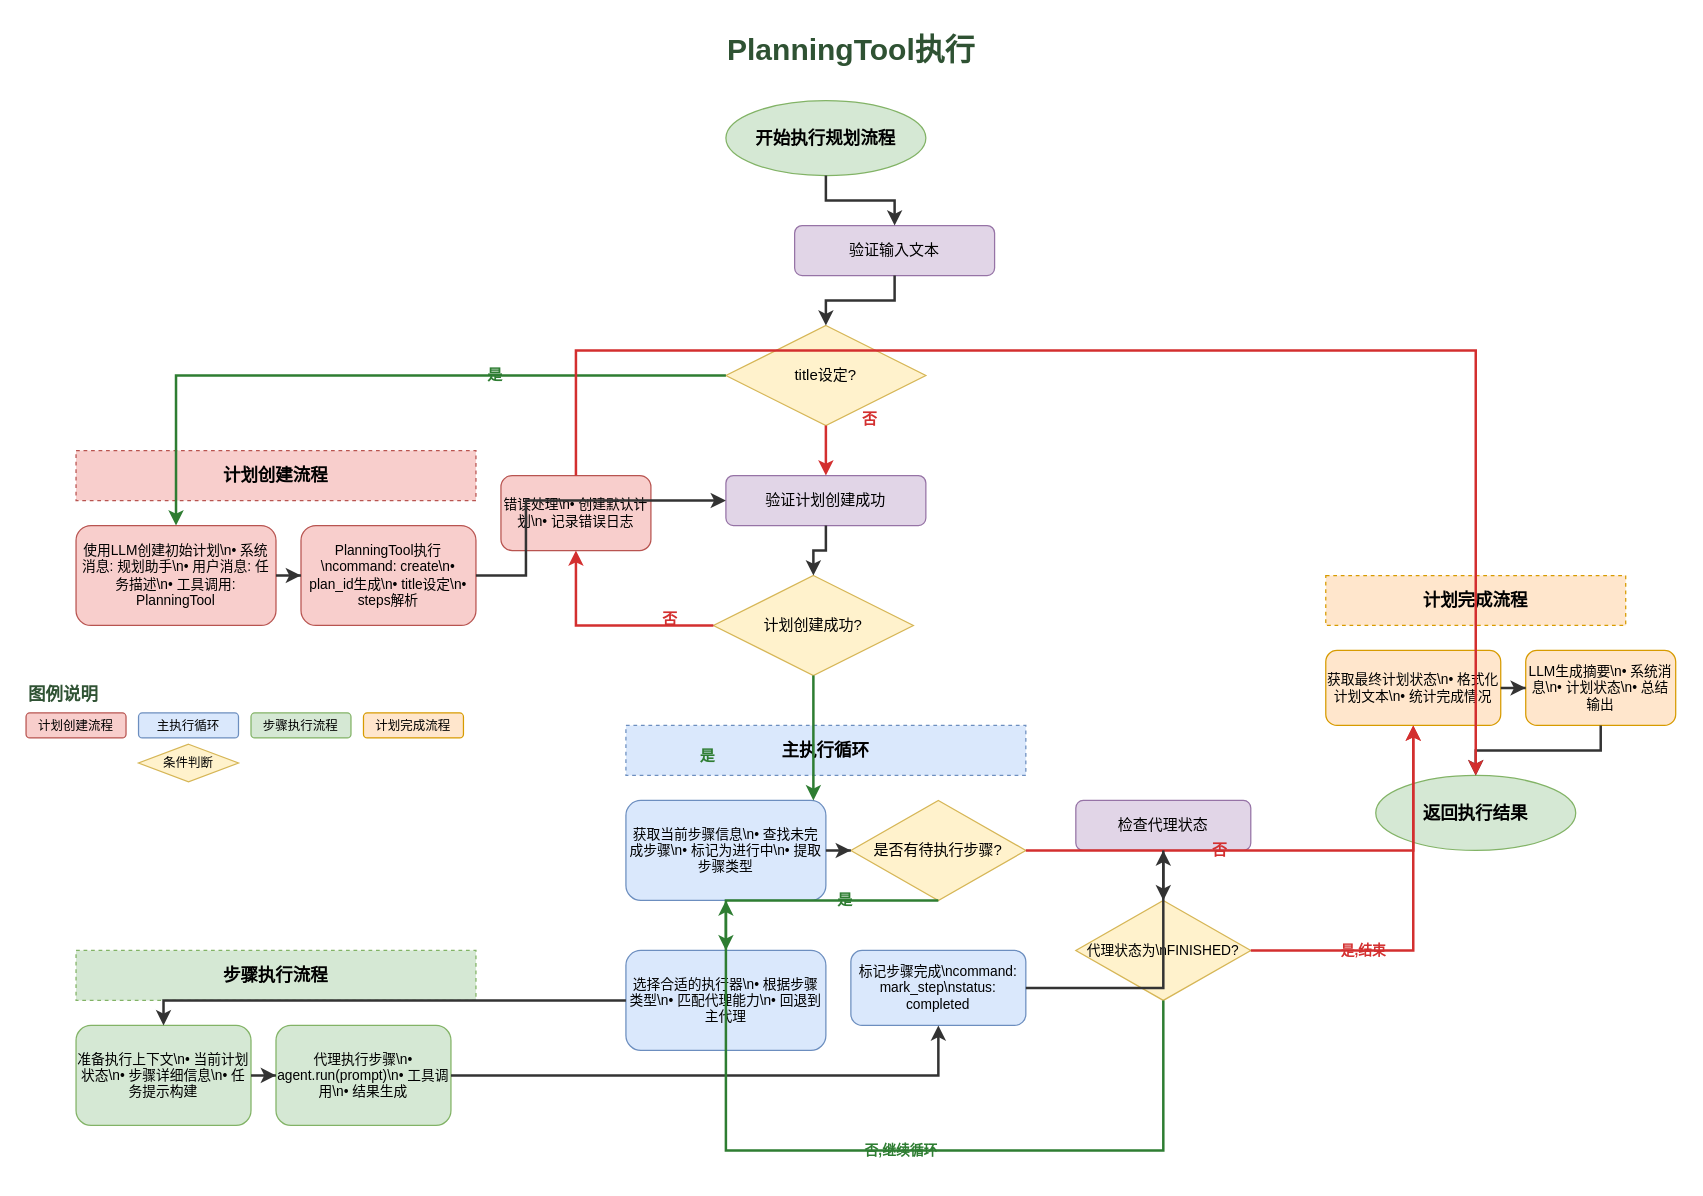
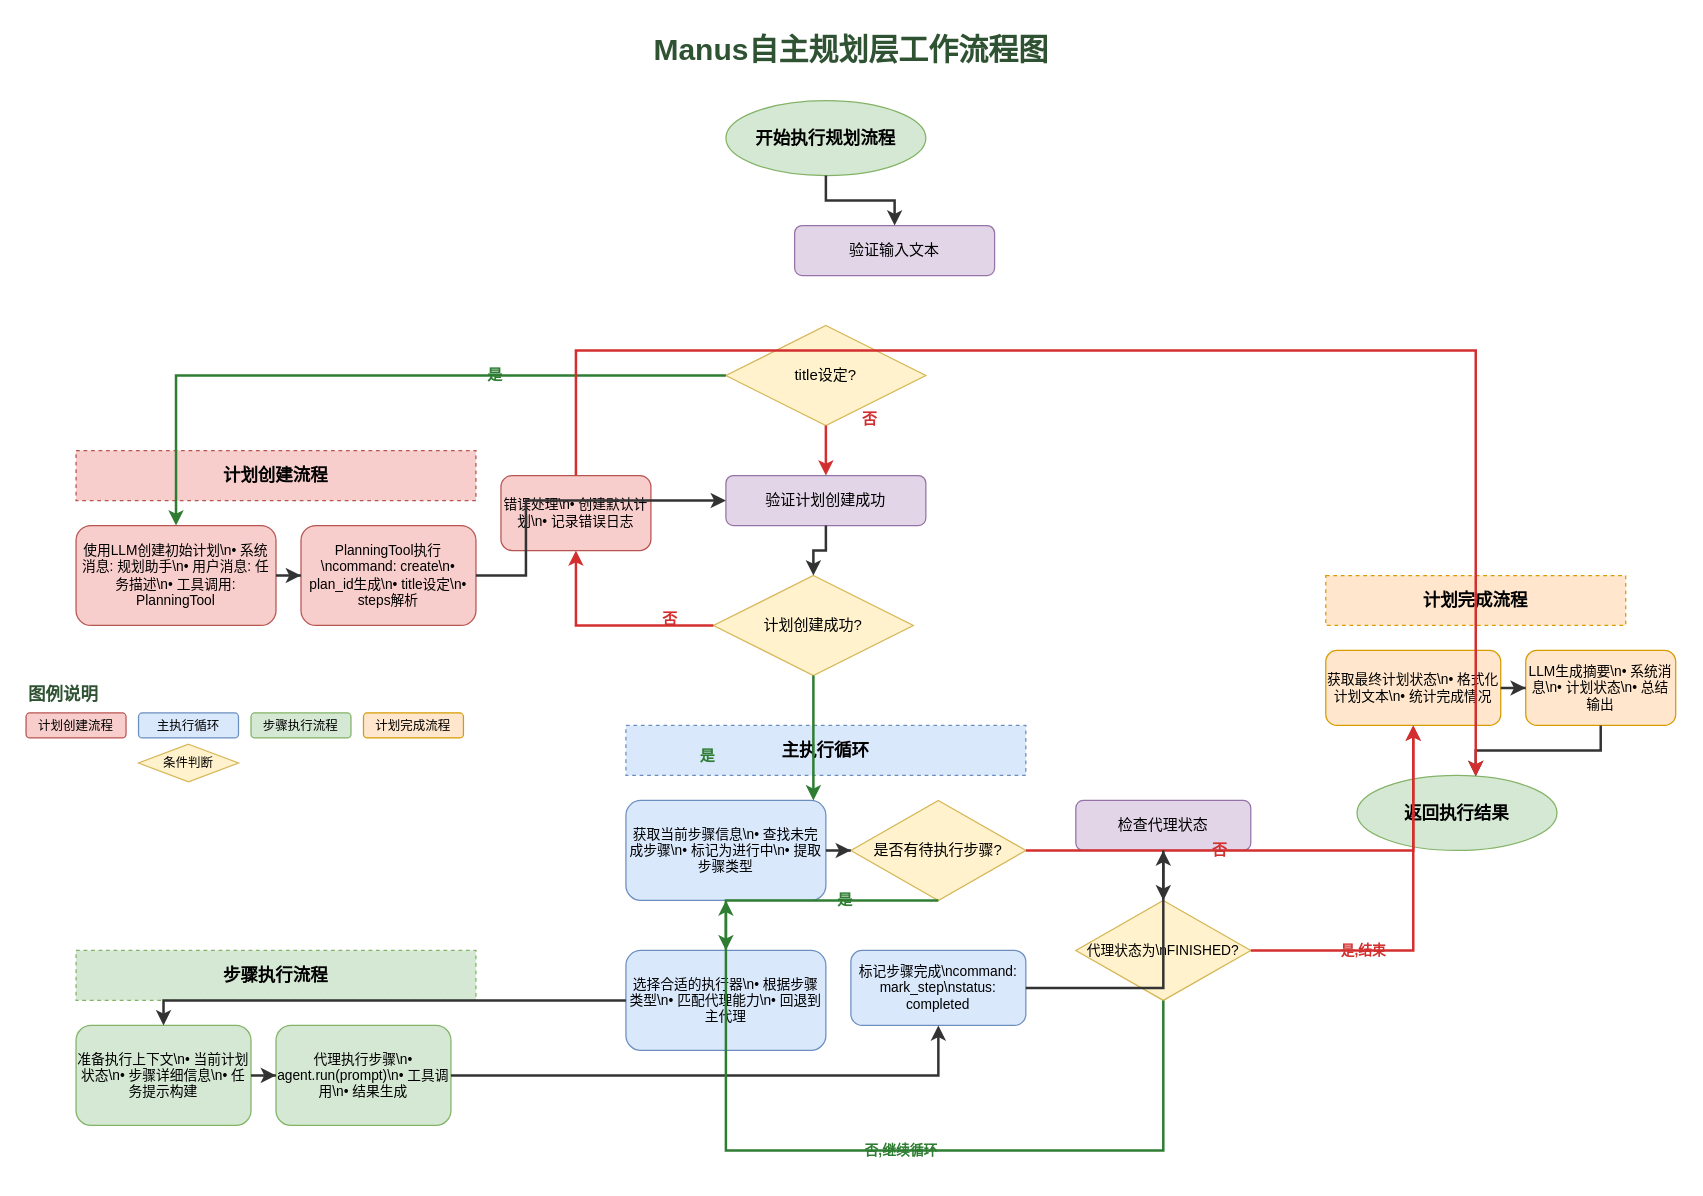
(851, 51) -> (851, 51)
(866, 301) -> none
(1476, 813) -> (1457, 813)
